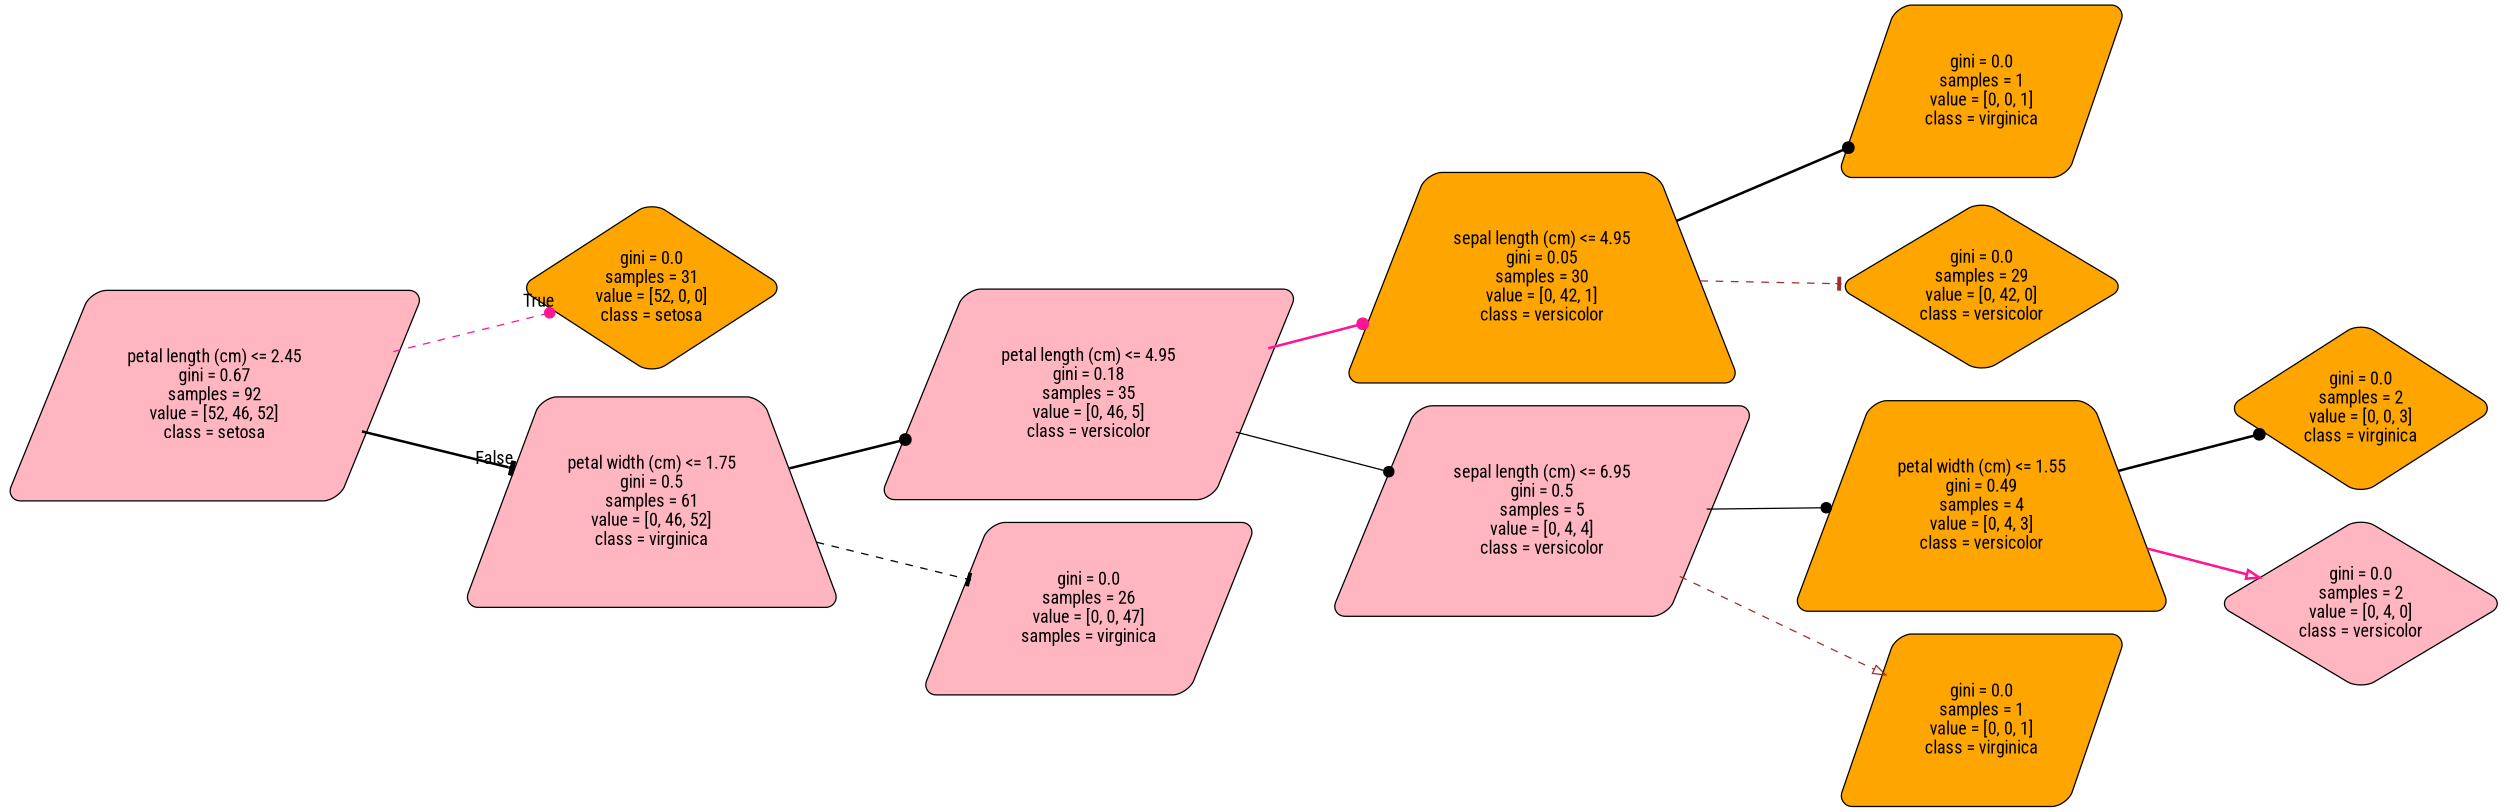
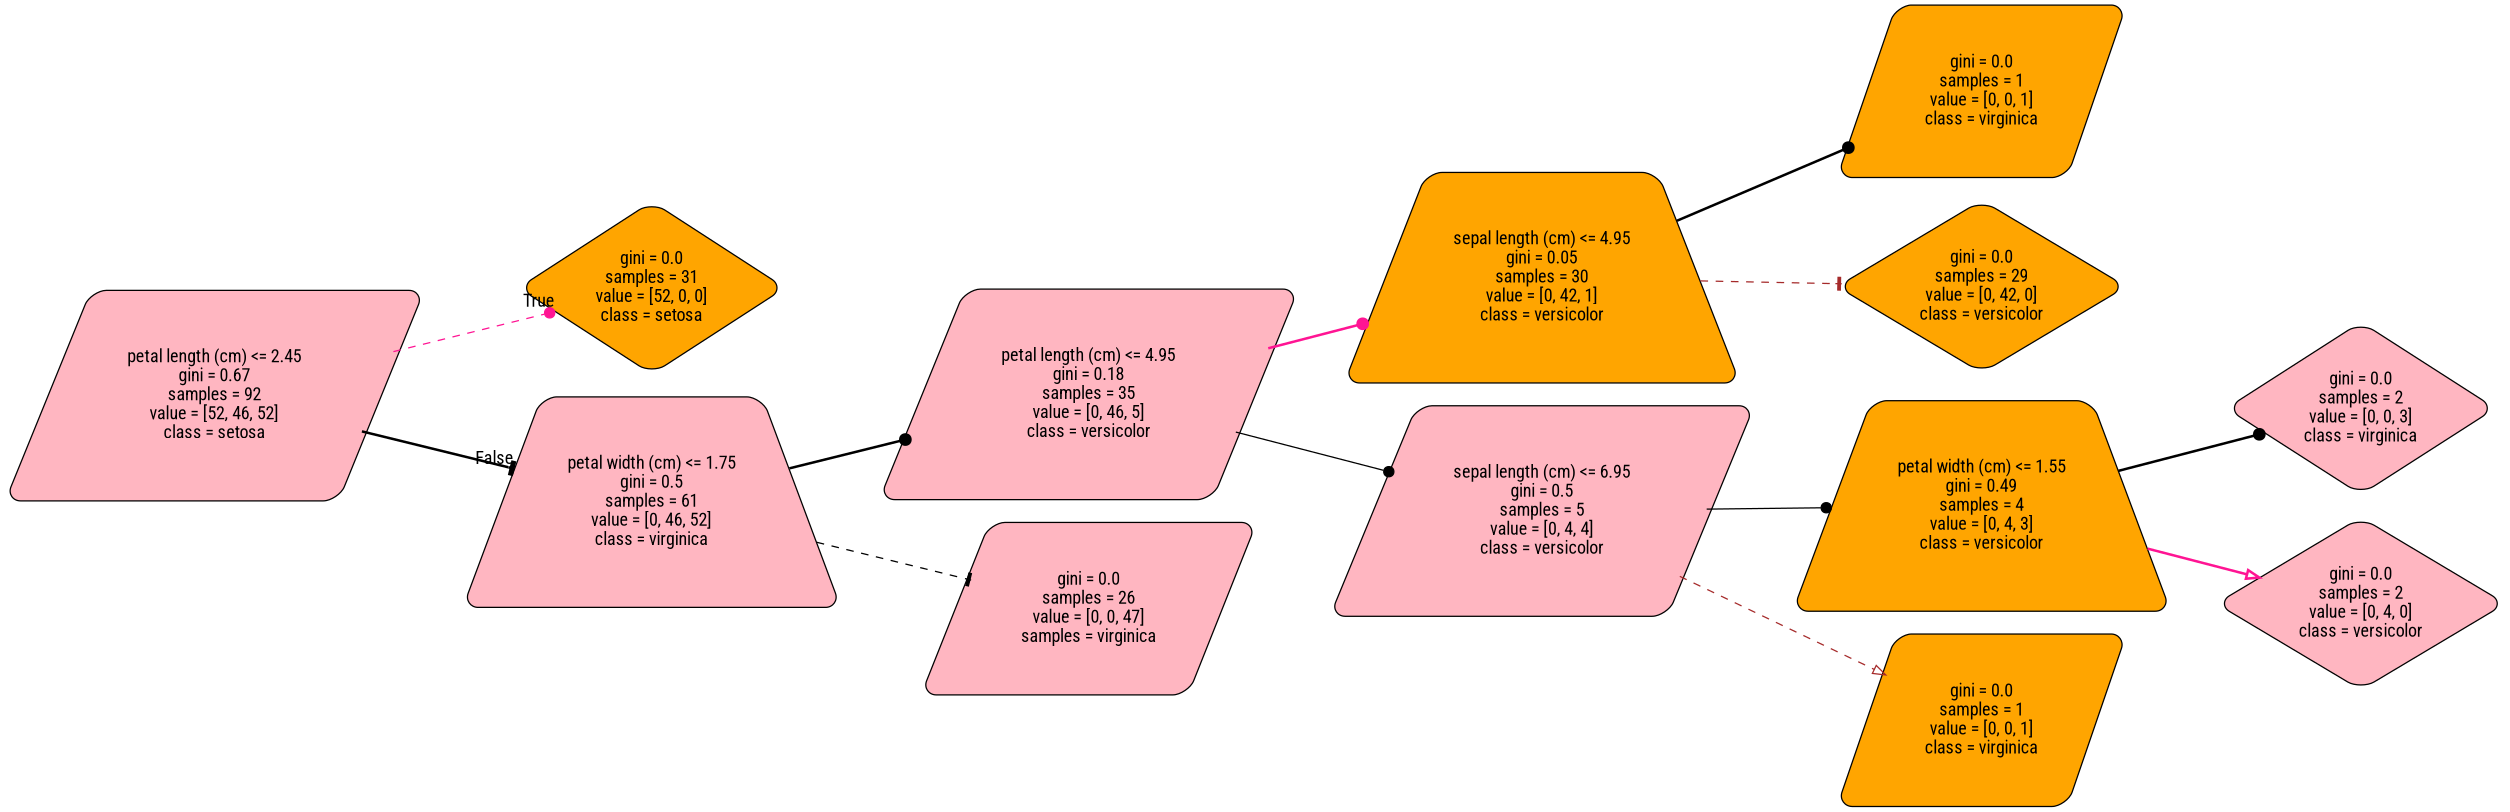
(2361, 408) -> (2361, 408)
